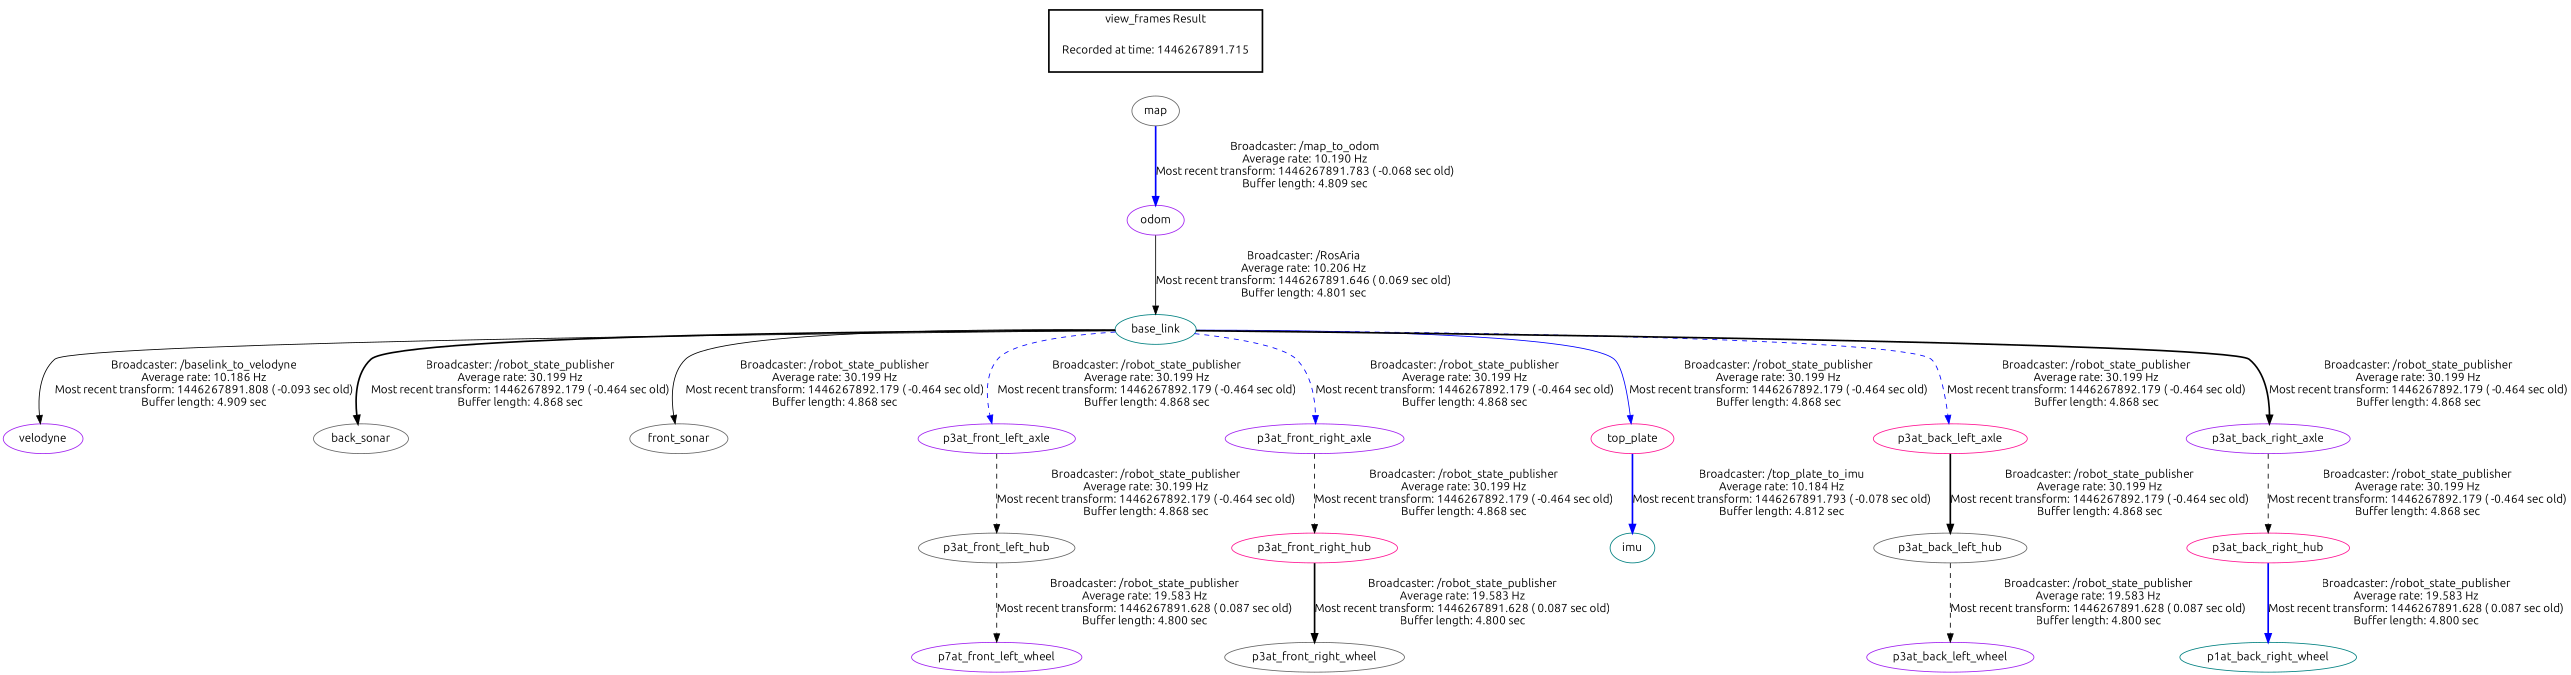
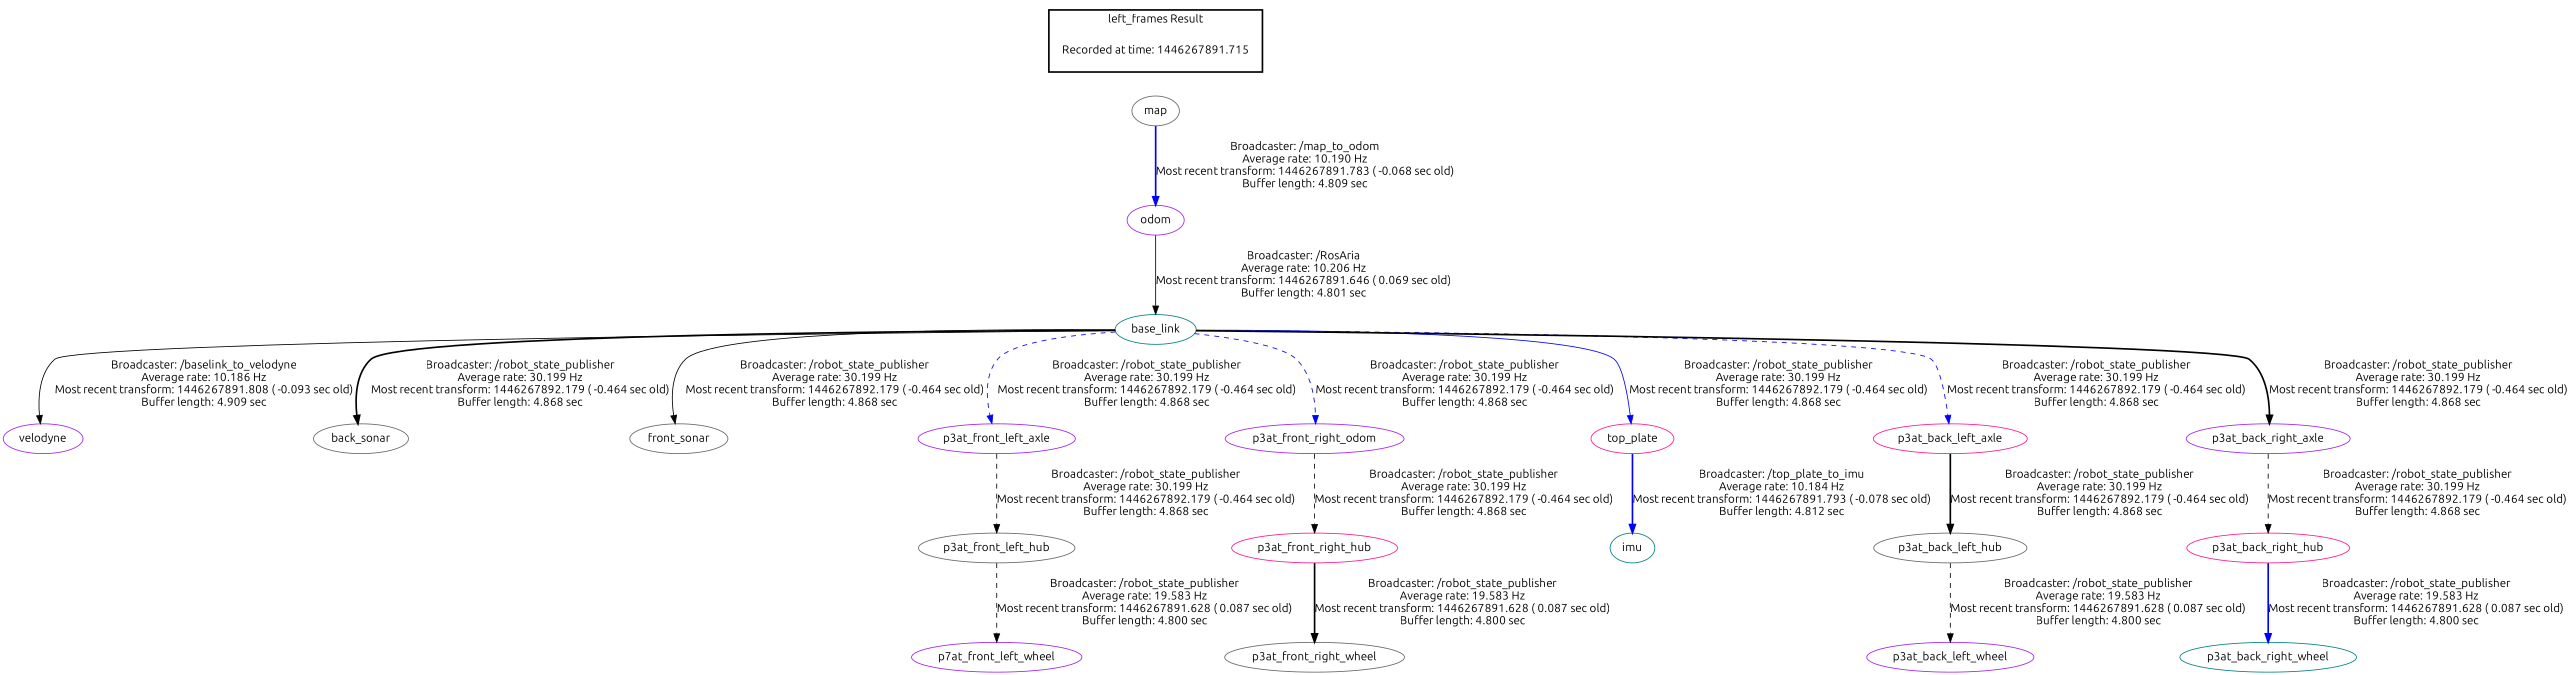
(1156, 19) -> (1156, 19)
(1315, 439) -> (1315, 439)
(2268, 657) -> (2268, 657)
